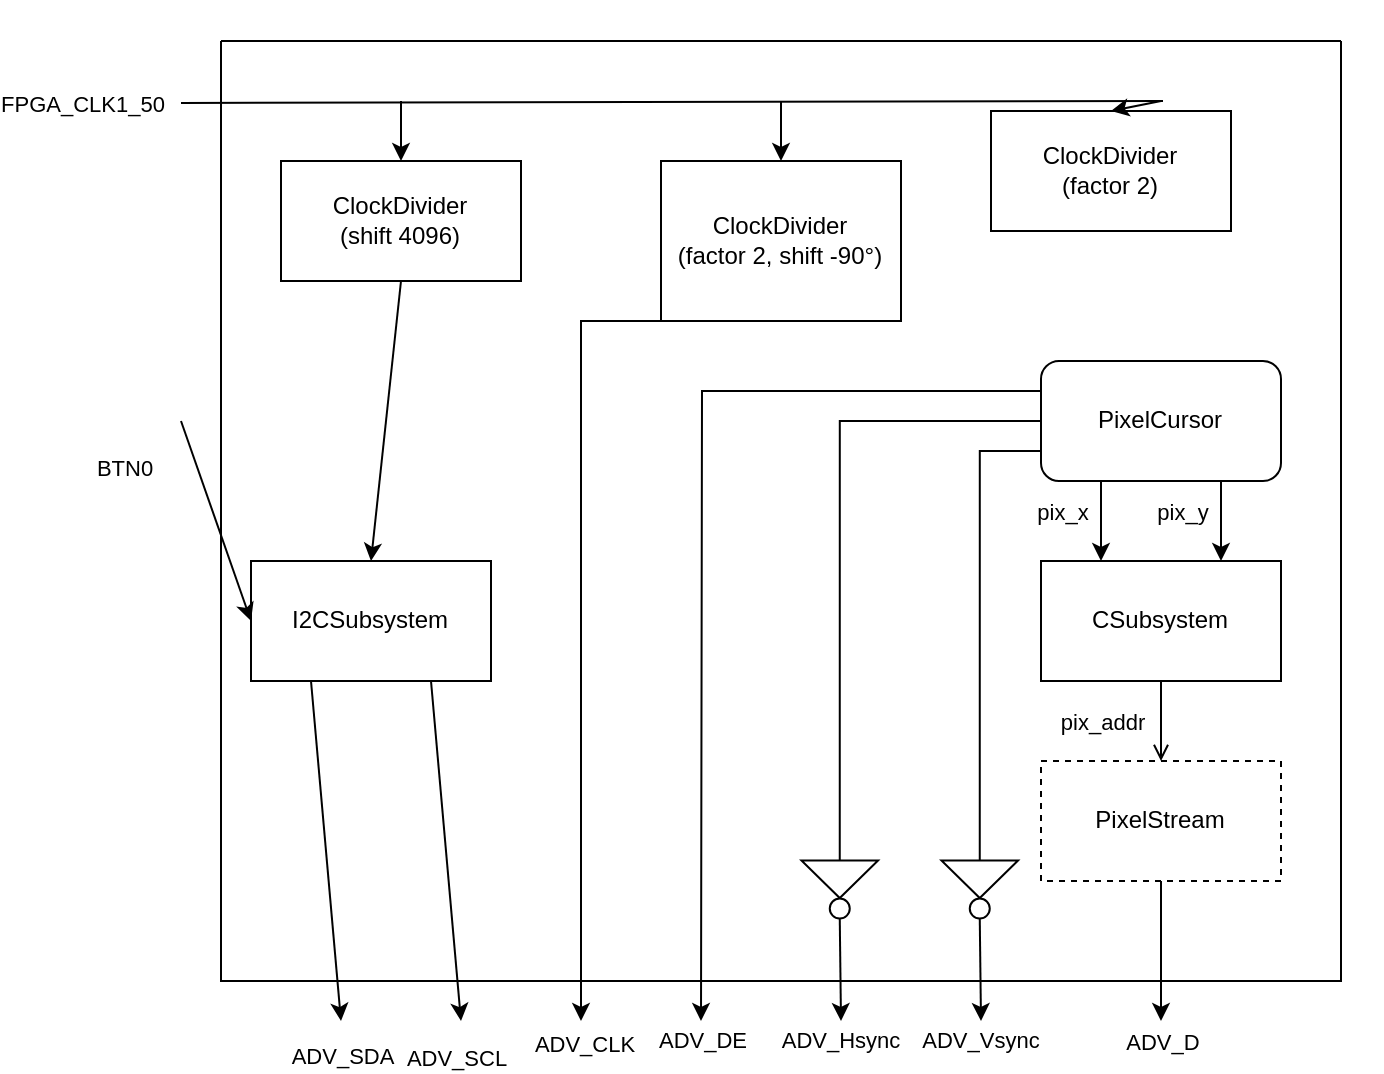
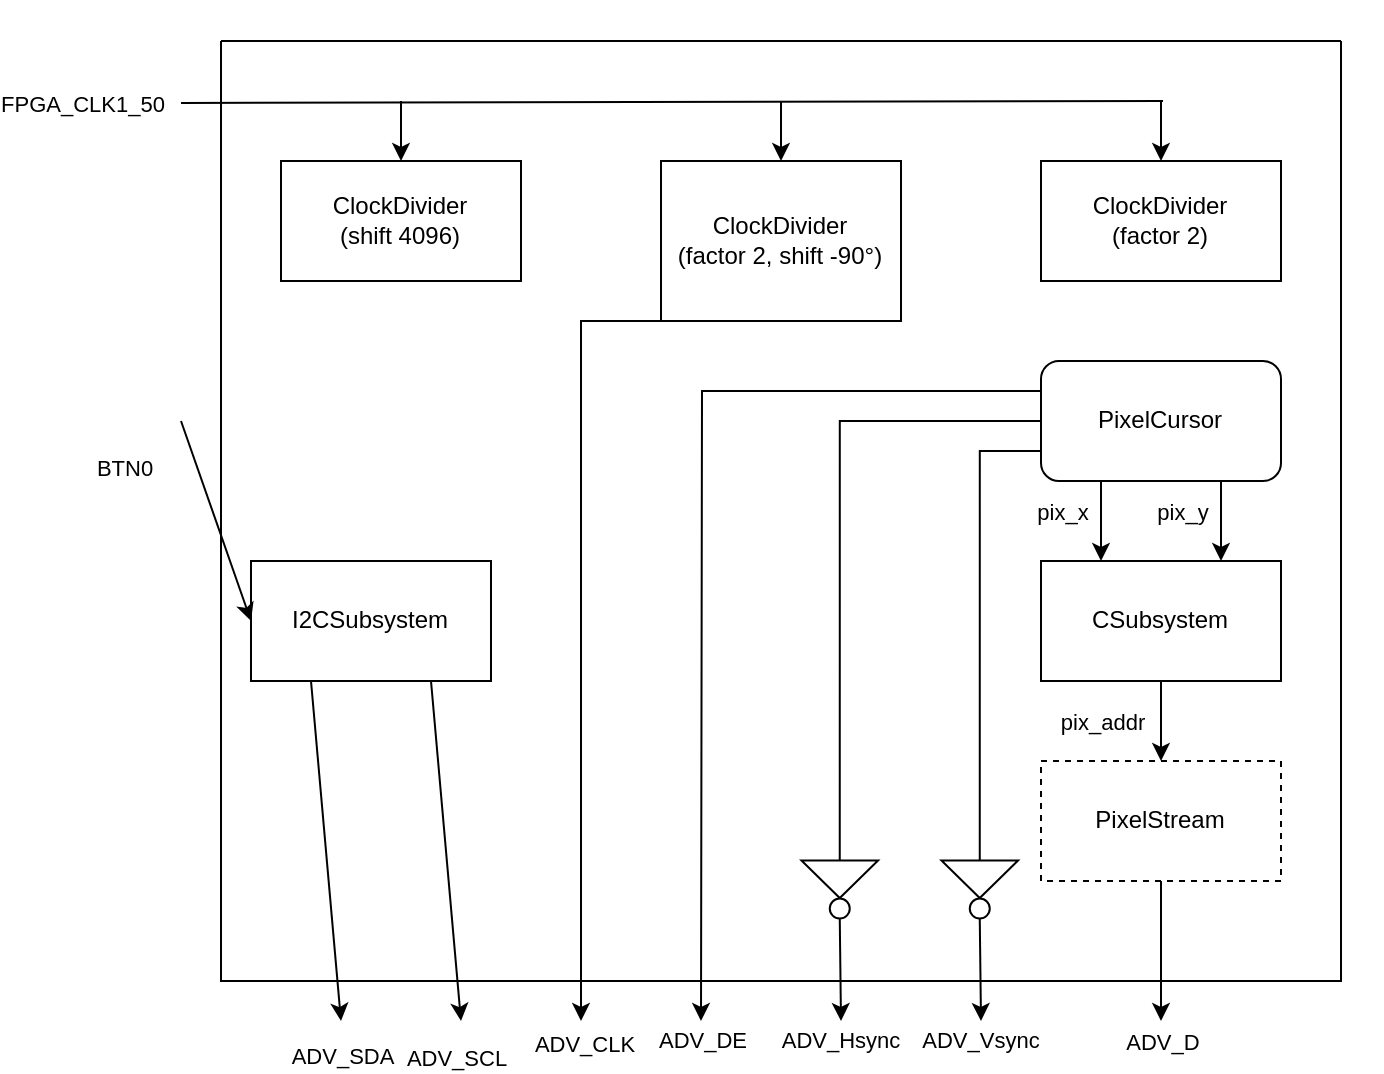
(1111, 171) -> (1161, 221)
(387, 415) -> none
(1161, 748) -> (1161, 746)
